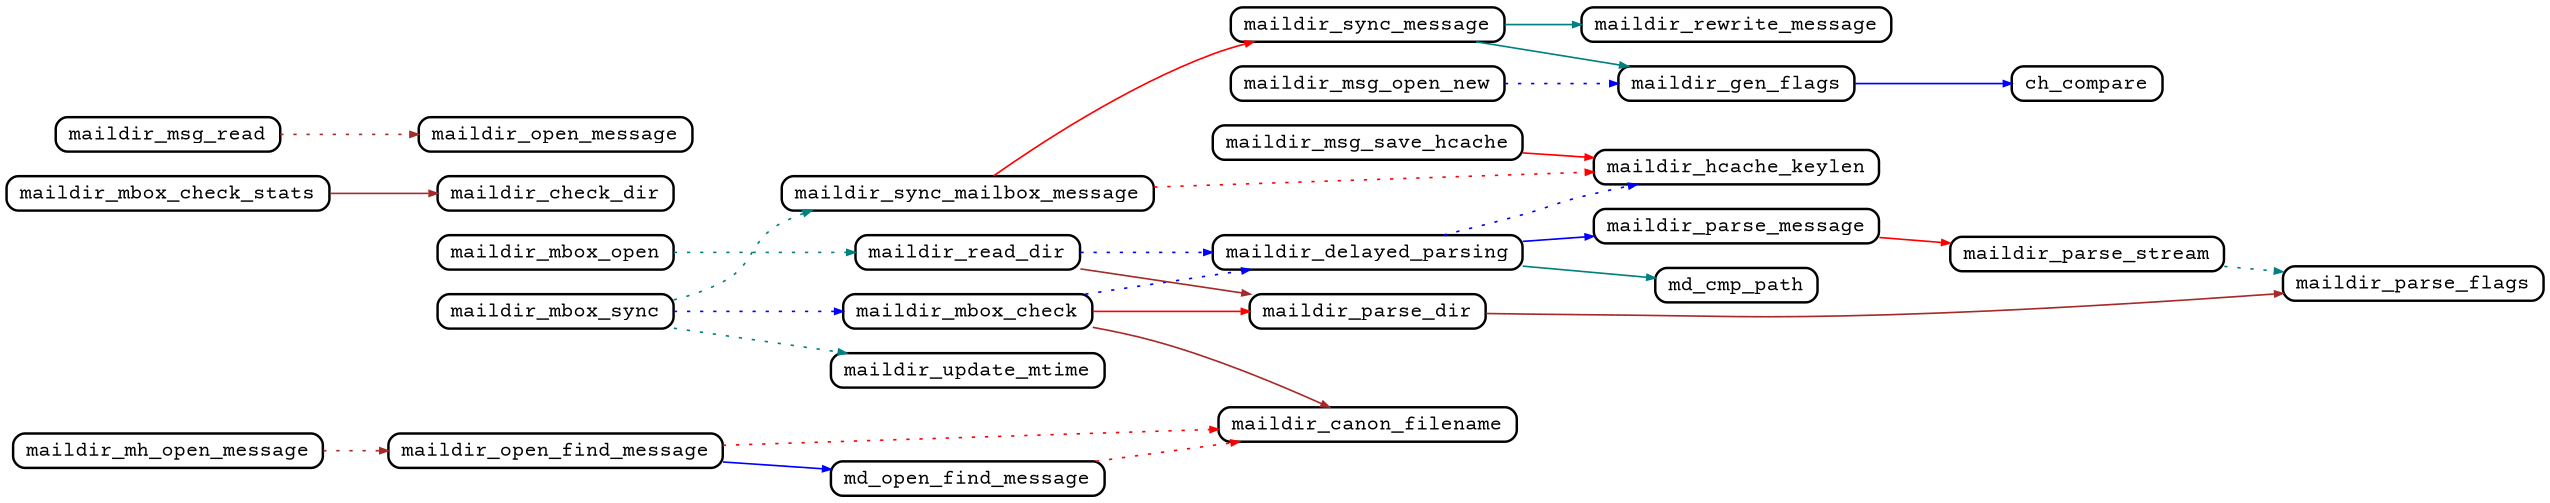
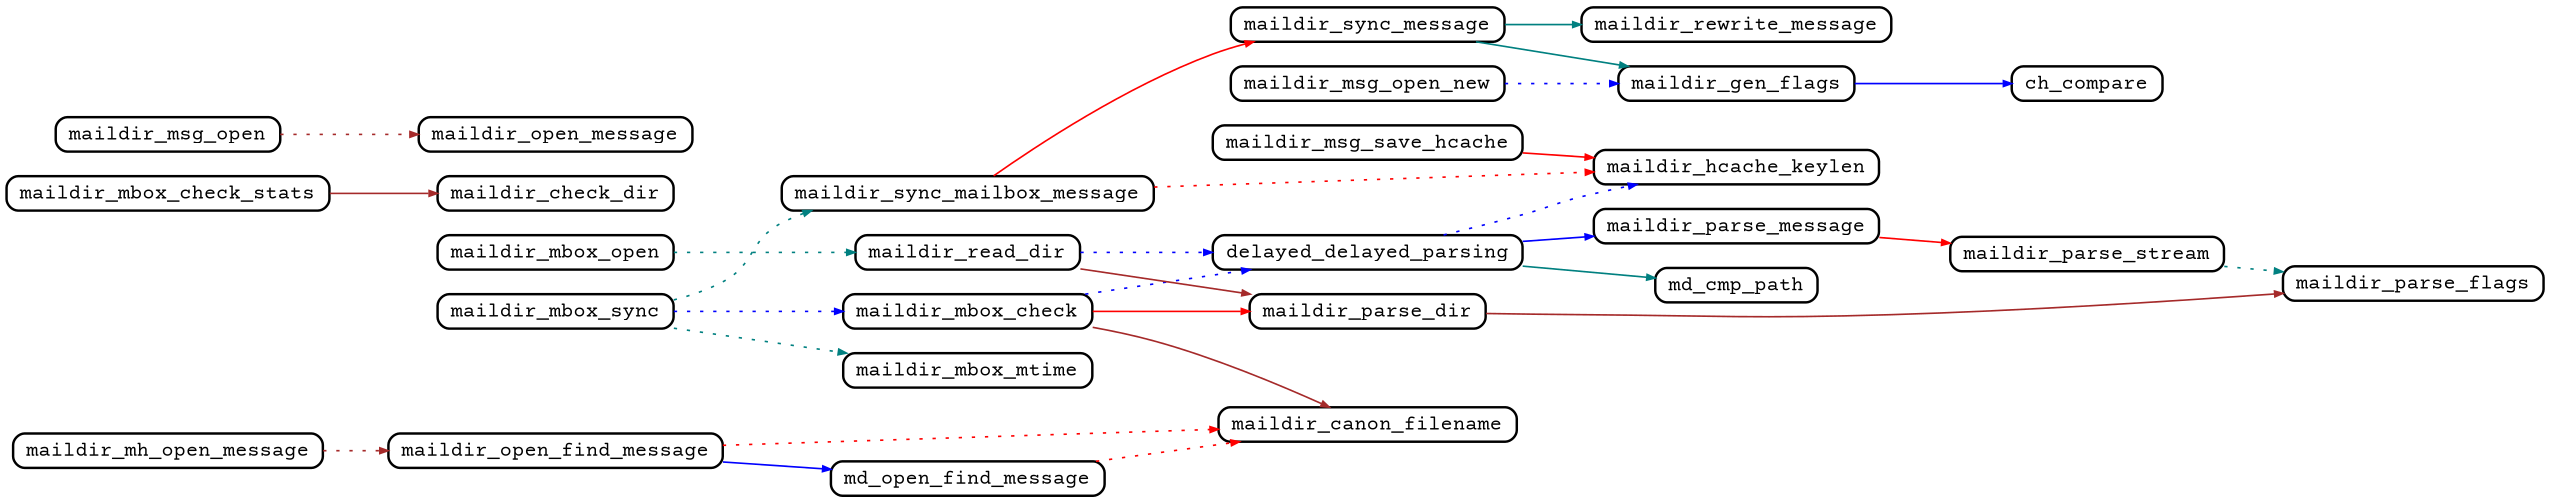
(168, 134) -> (168, 134)
(1368, 252) -> (1368, 252)
(968, 370) -> (968, 370)
